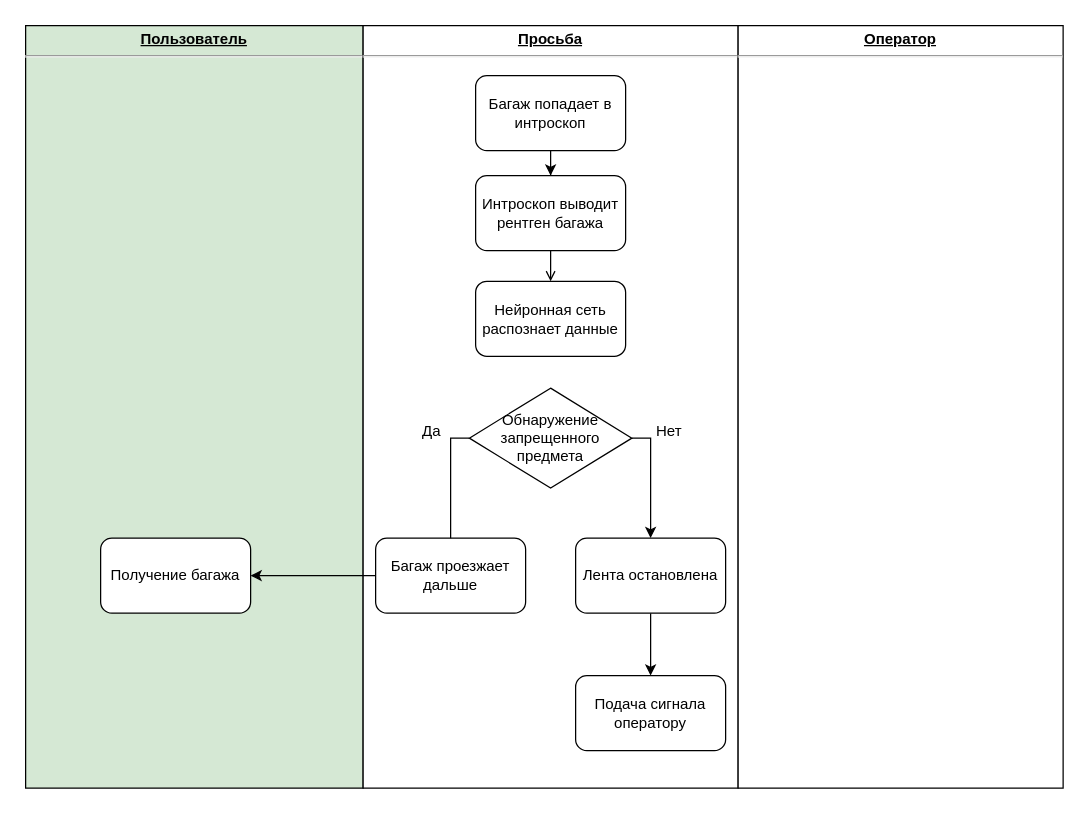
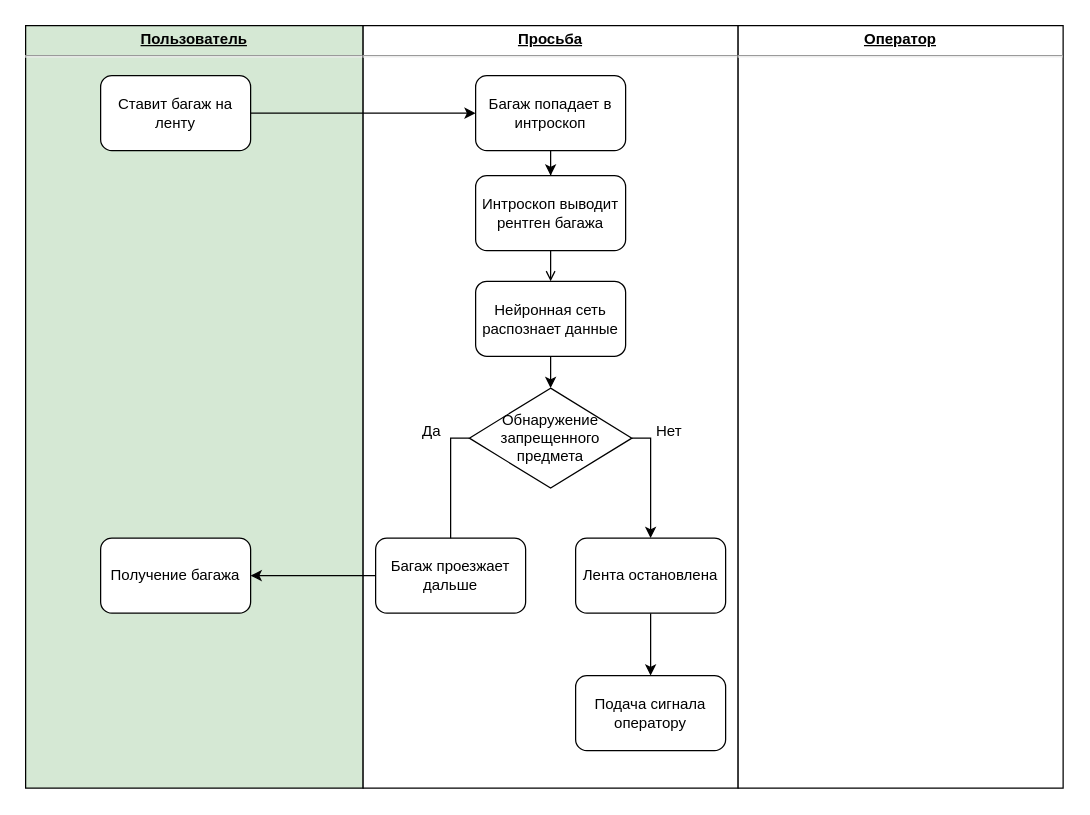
none -> (176, 113)
none -> (359, 113)
none -> (551, 376)
